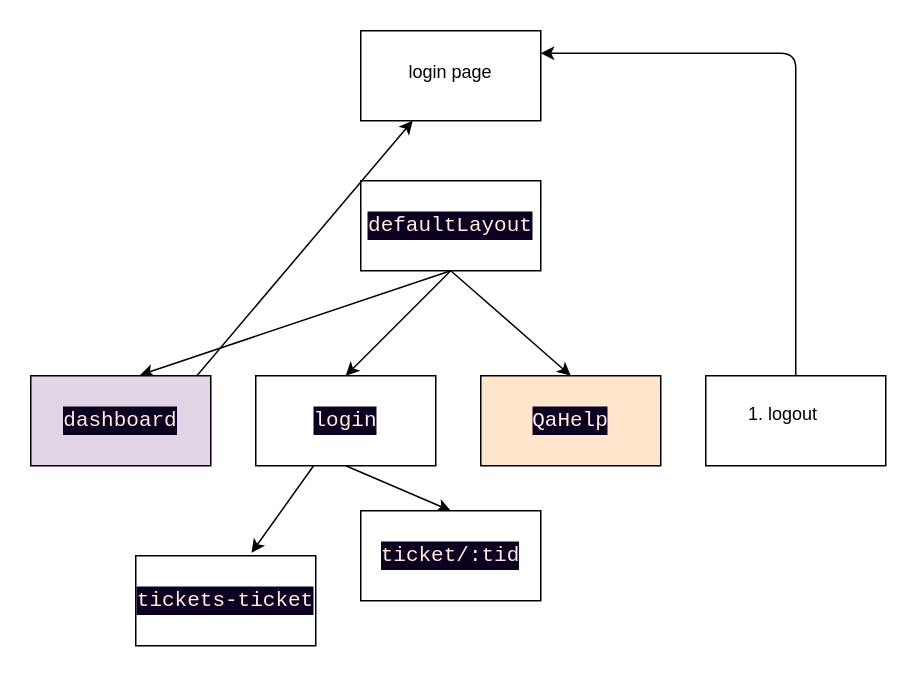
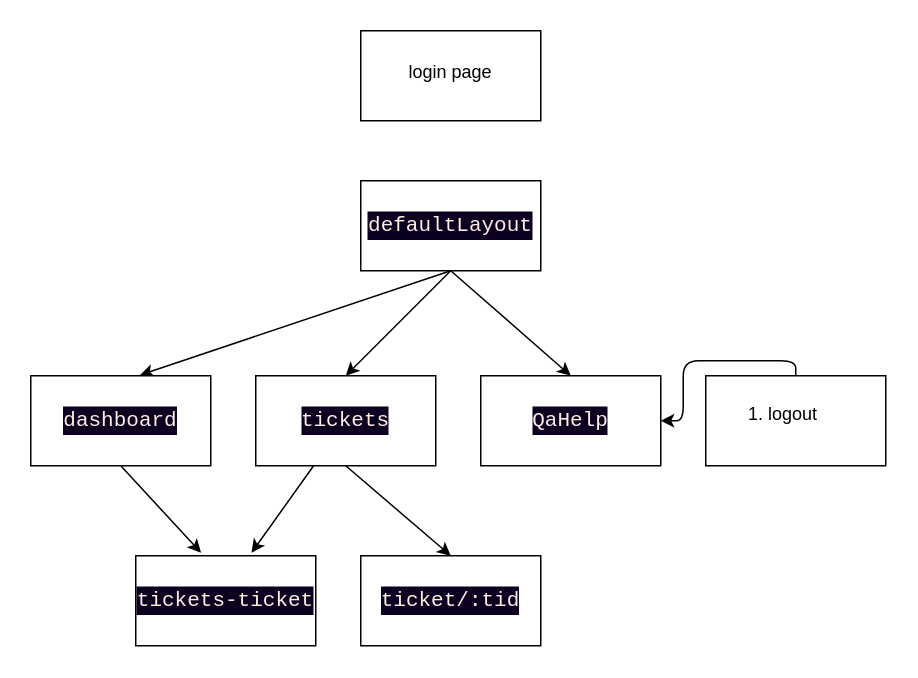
(796, 92) -> (711, 361)
(301, 253) -> (158, 506)
(346, 397) -> (346, 397)
(121, 421) -> (121, 421)
(571, 421) -> (571, 421)
(451, 556) -> (451, 601)
